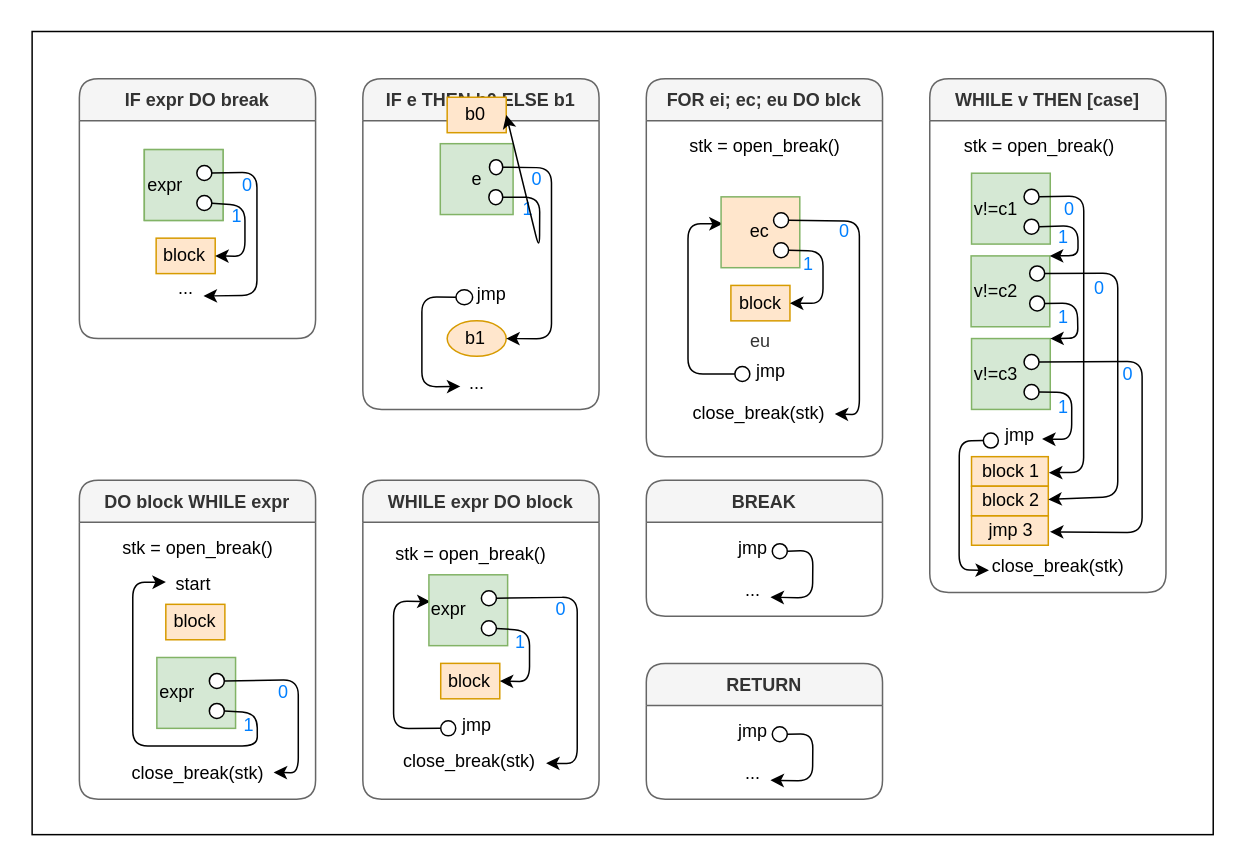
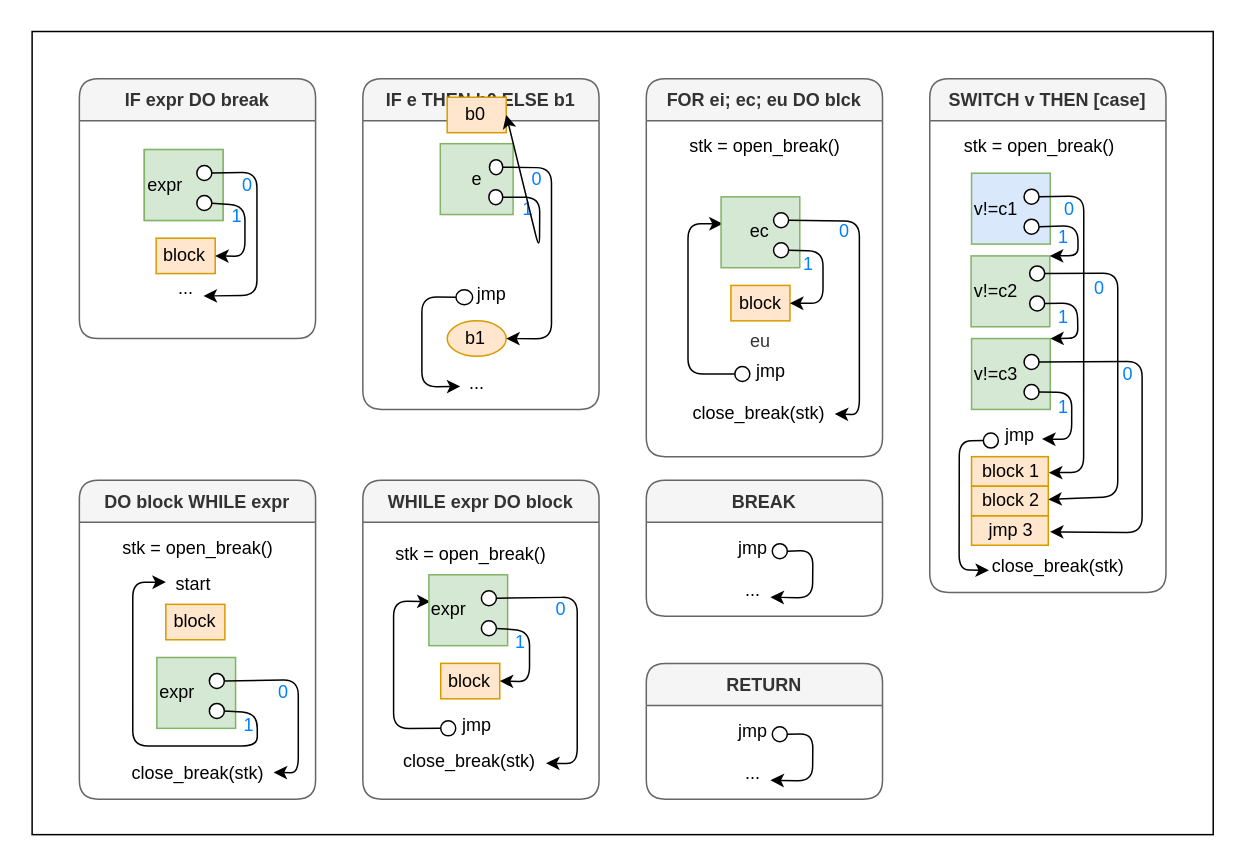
(1047, 100) -> (1047, 100)
(1011, 209) -> (1011, 209)
(760, 232) -> (760, 232)
